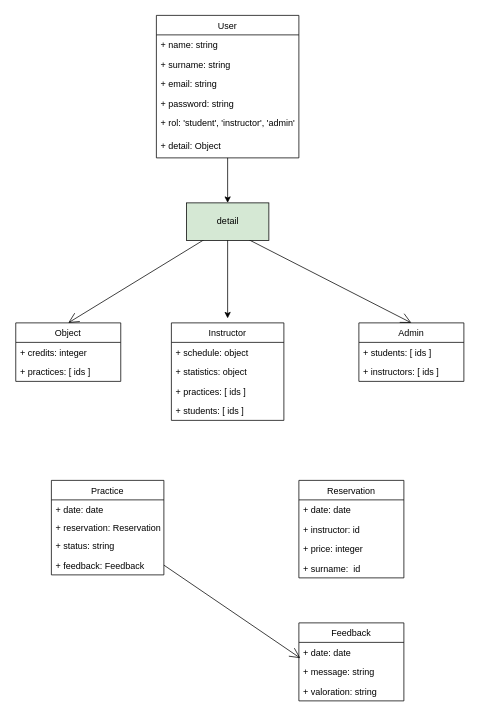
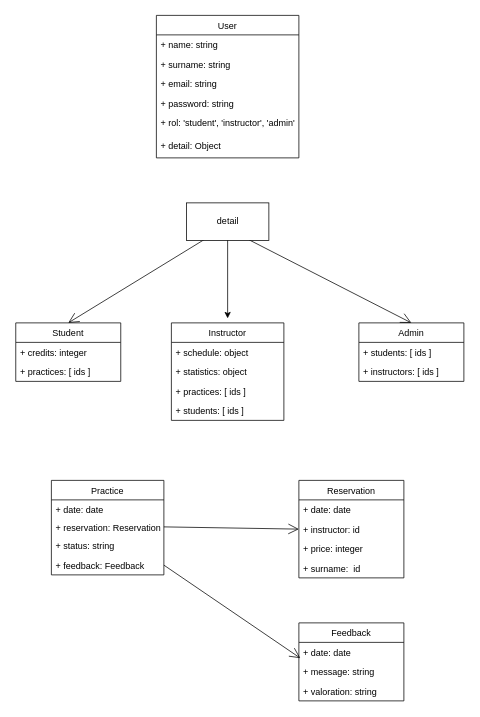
(228, 178) -> none
(228, 222) -> (228, 222)
(68, 333) -> (68, 333)
none -> (230, 528)
